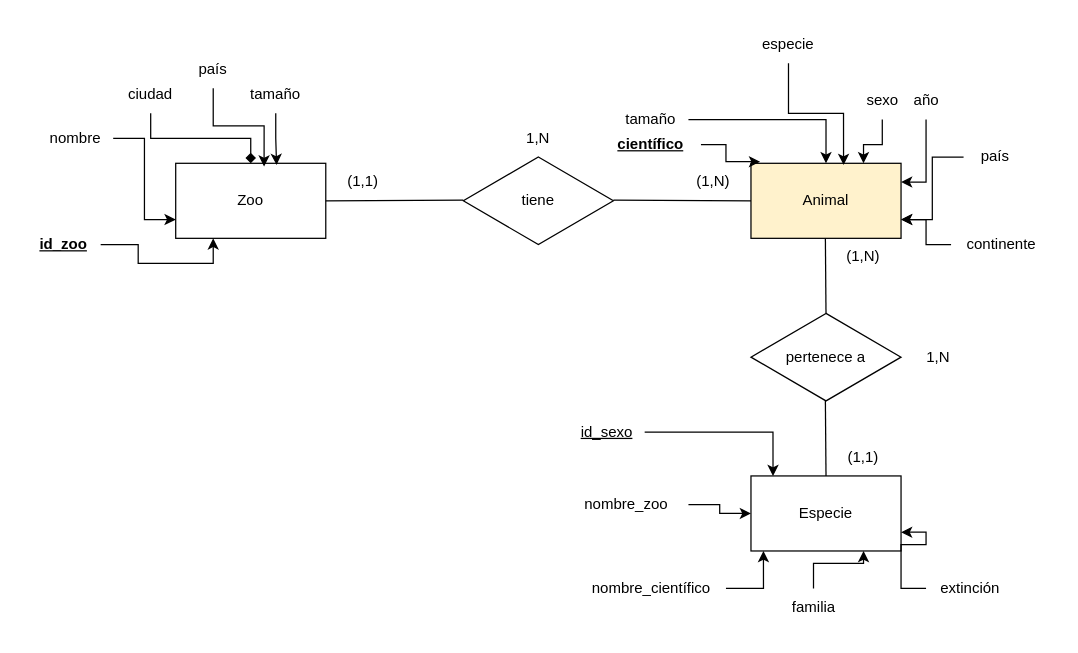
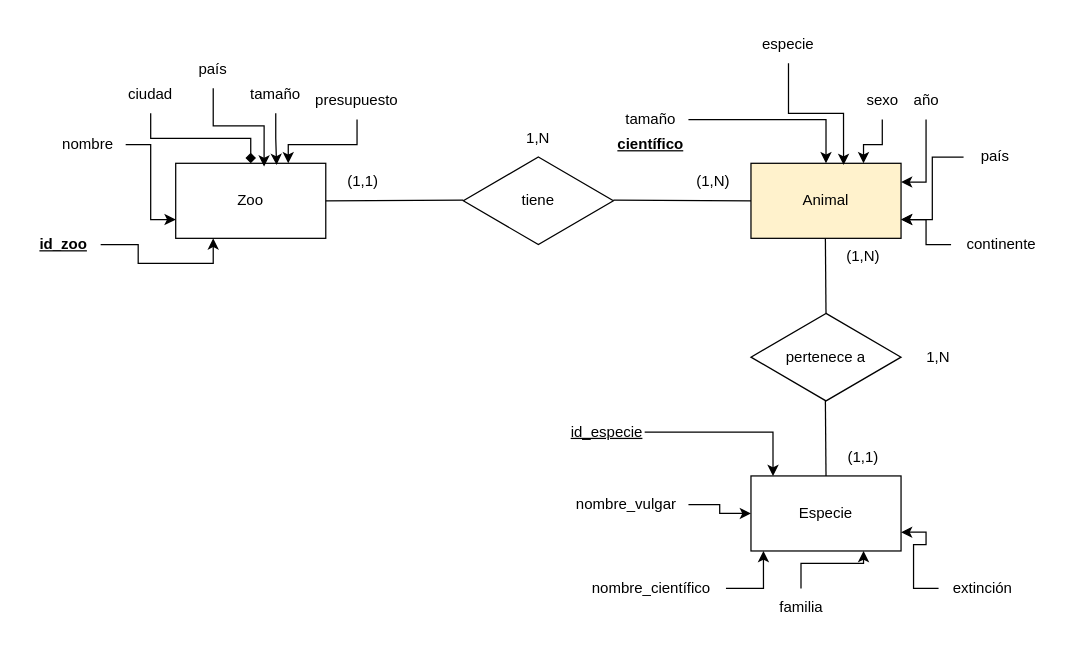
none -> (357, 101)
(76, 138) -> (88, 144)
none -> (331, 144)
(726, 153) -> none
(607, 432) -> (607, 432)
(626, 504) -> (626, 504)
(969, 588) -> (982, 588)
(813, 607) -> (801, 607)
